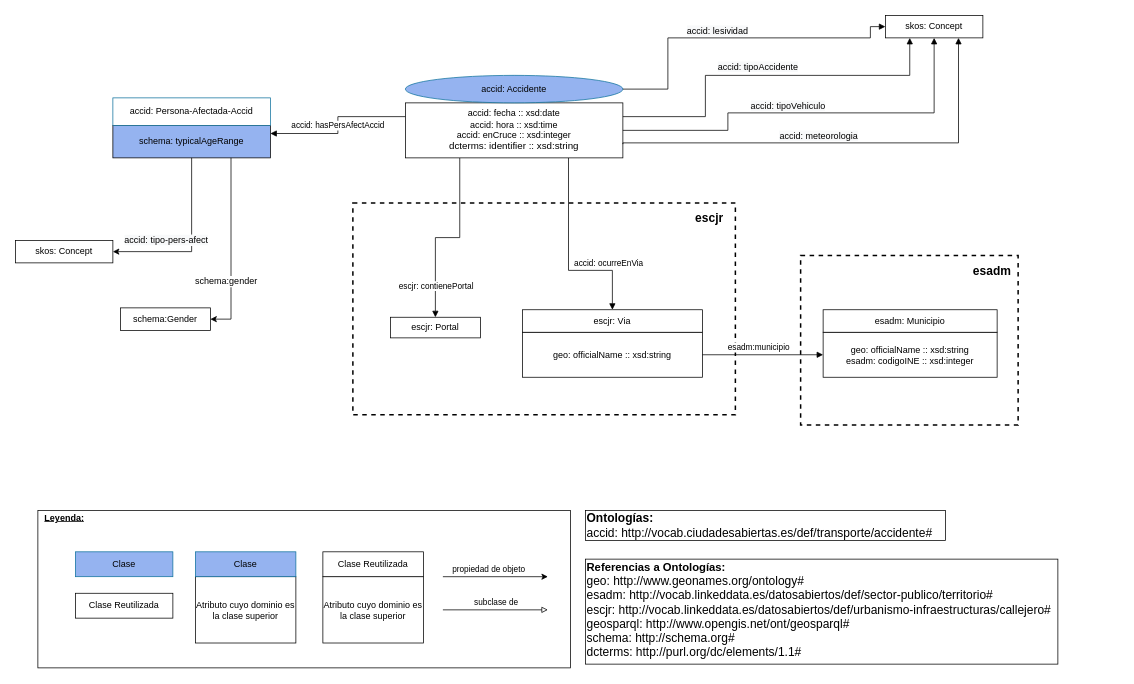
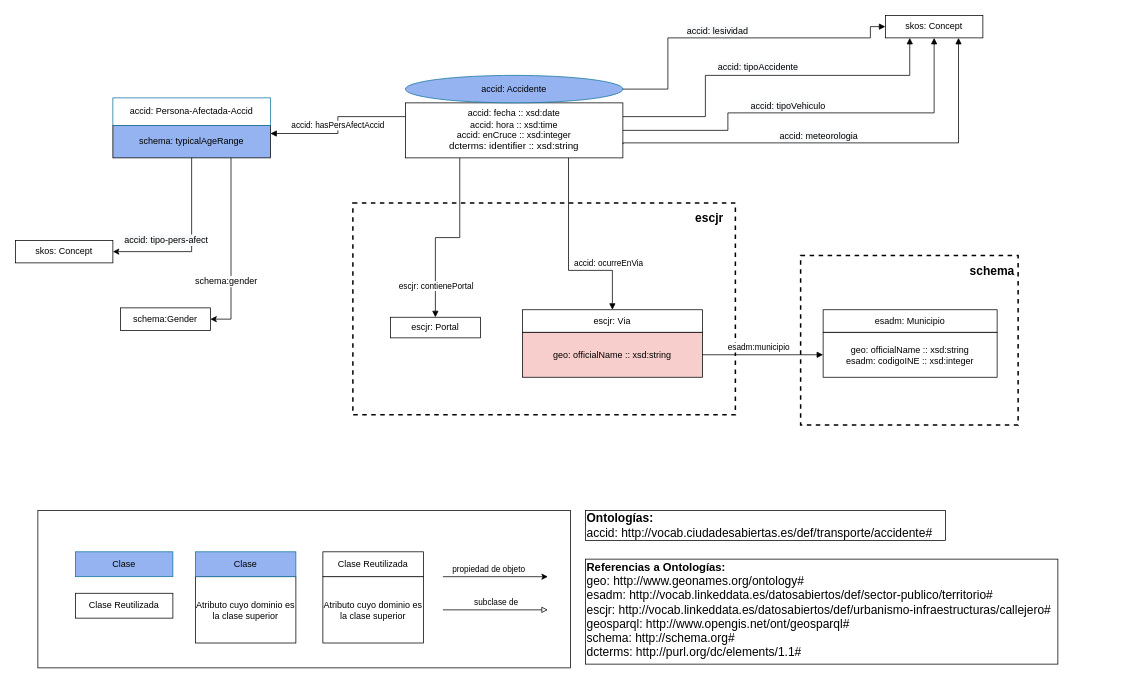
(992, 270) -> (992, 270)
(612, 355) -> (612, 355)
(64, 518) -> none
